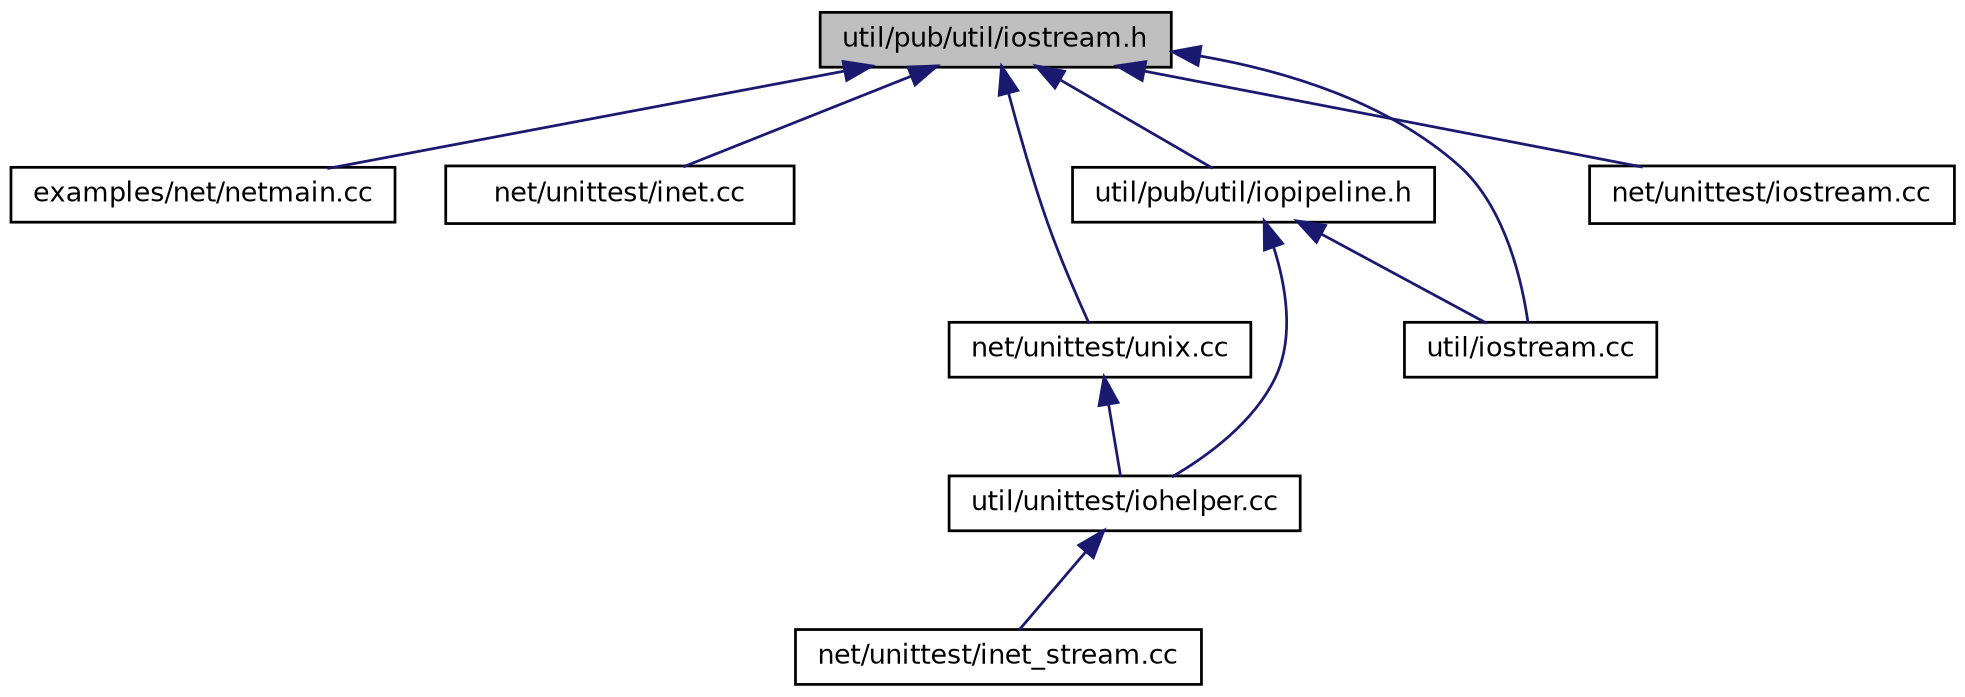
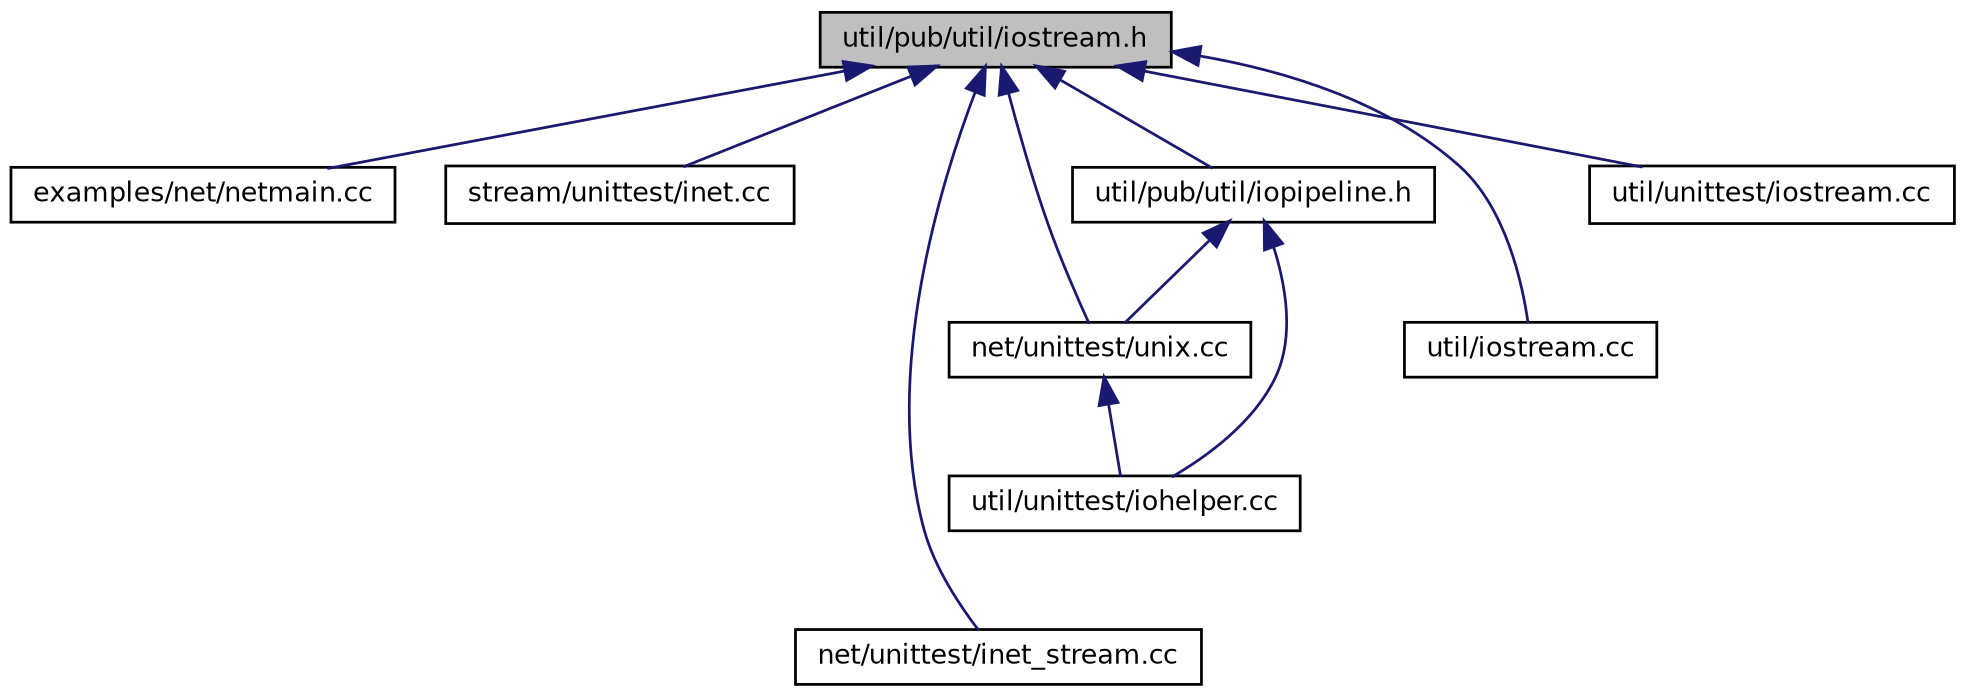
(620, 195) -> (620, 195)
(1772, 195) -> (1772, 195)
(1404, 279) -> (1167, 282)
(1052, 591) -> (911, 365)
